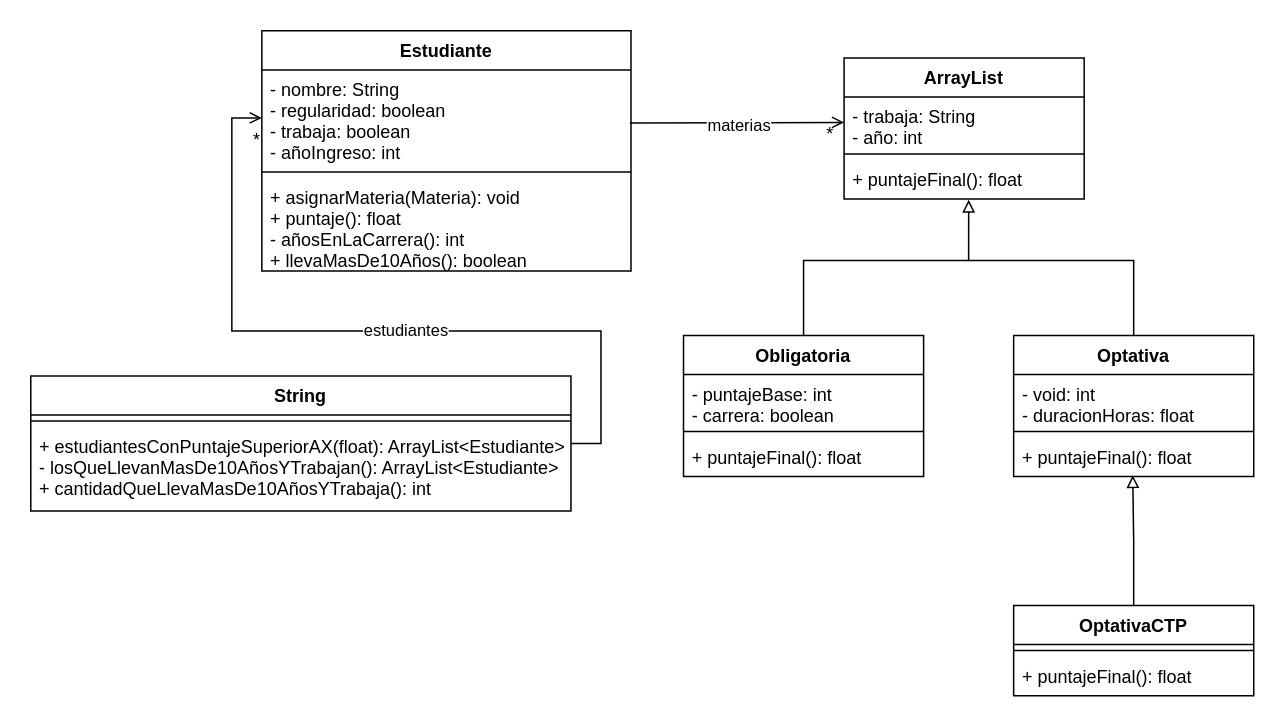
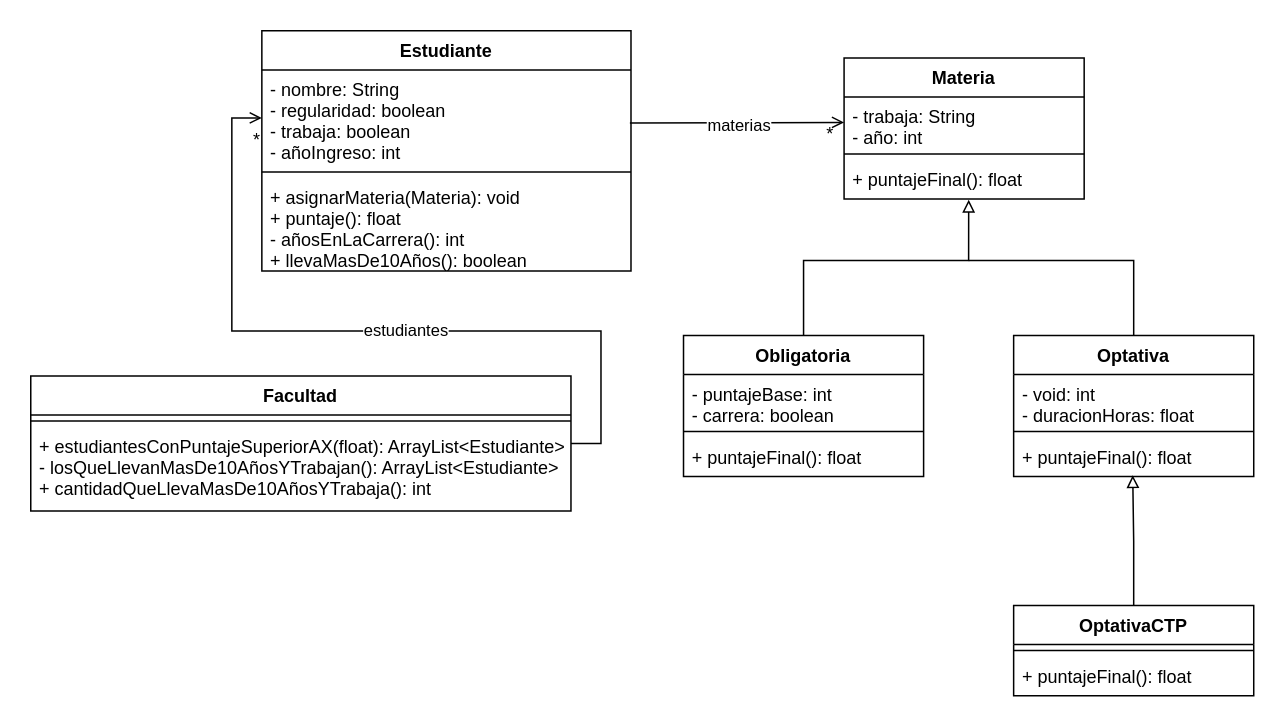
(963, 78) -> (963, 78)
(300, 396) -> (300, 396)
